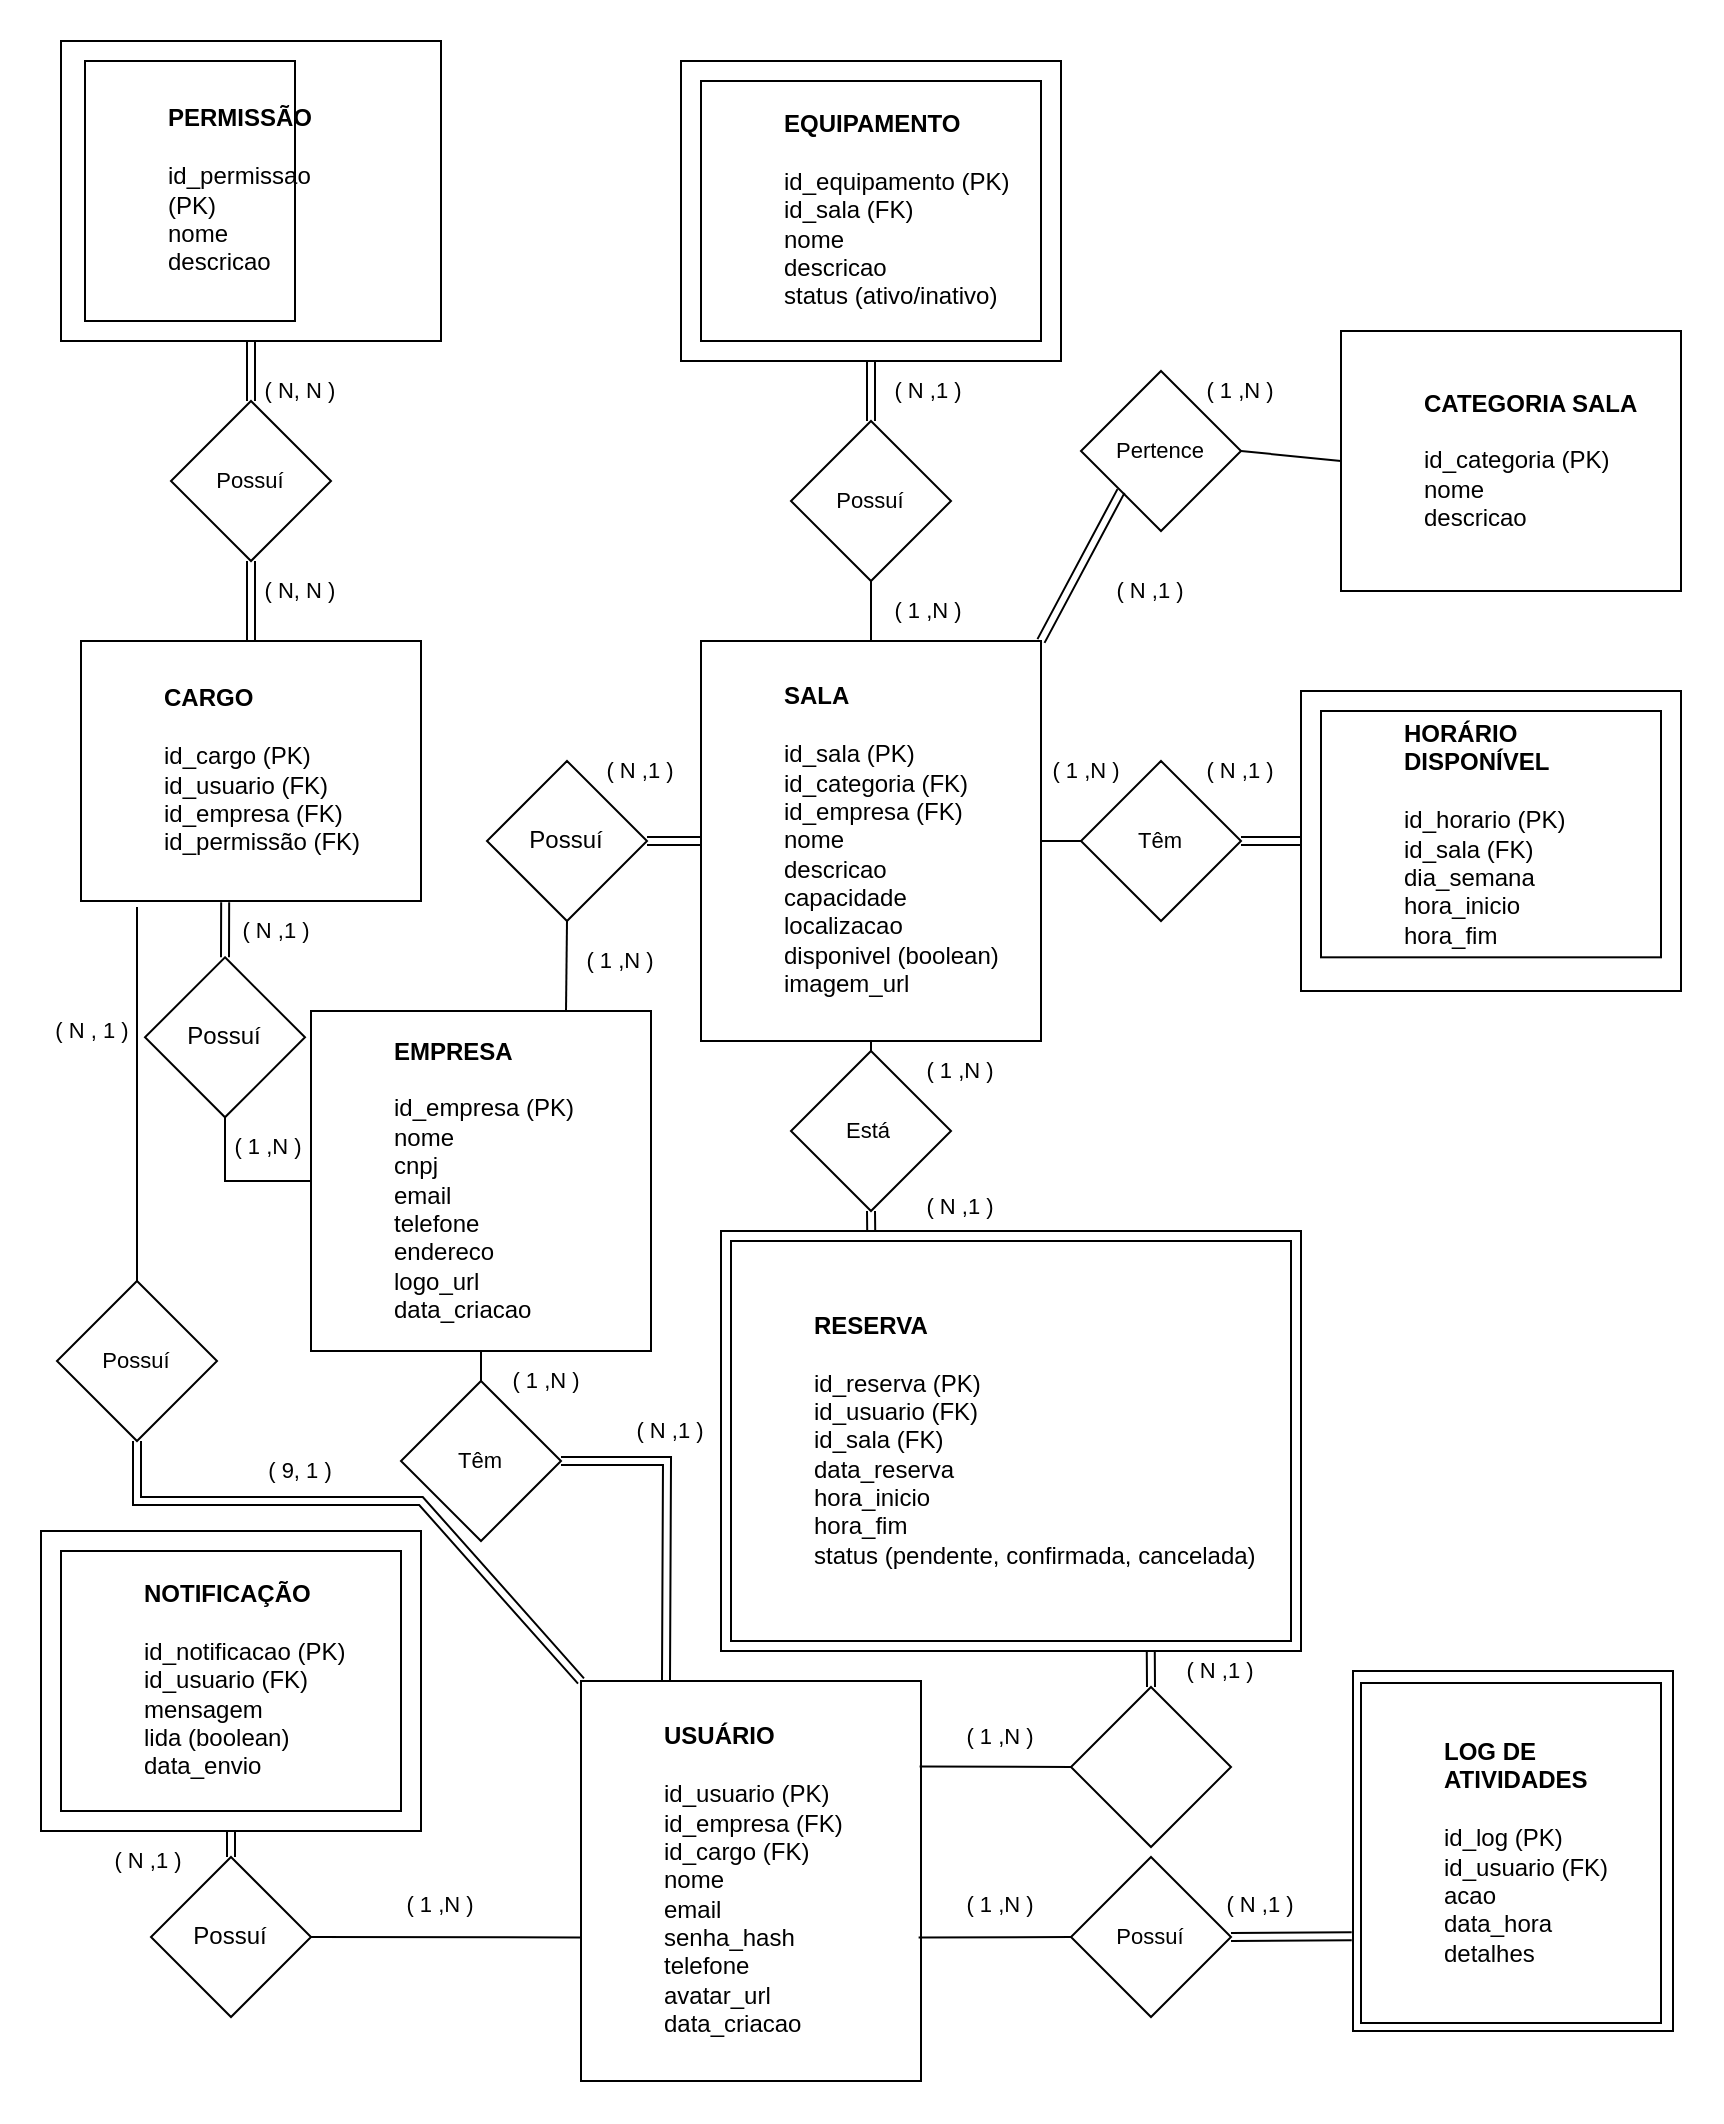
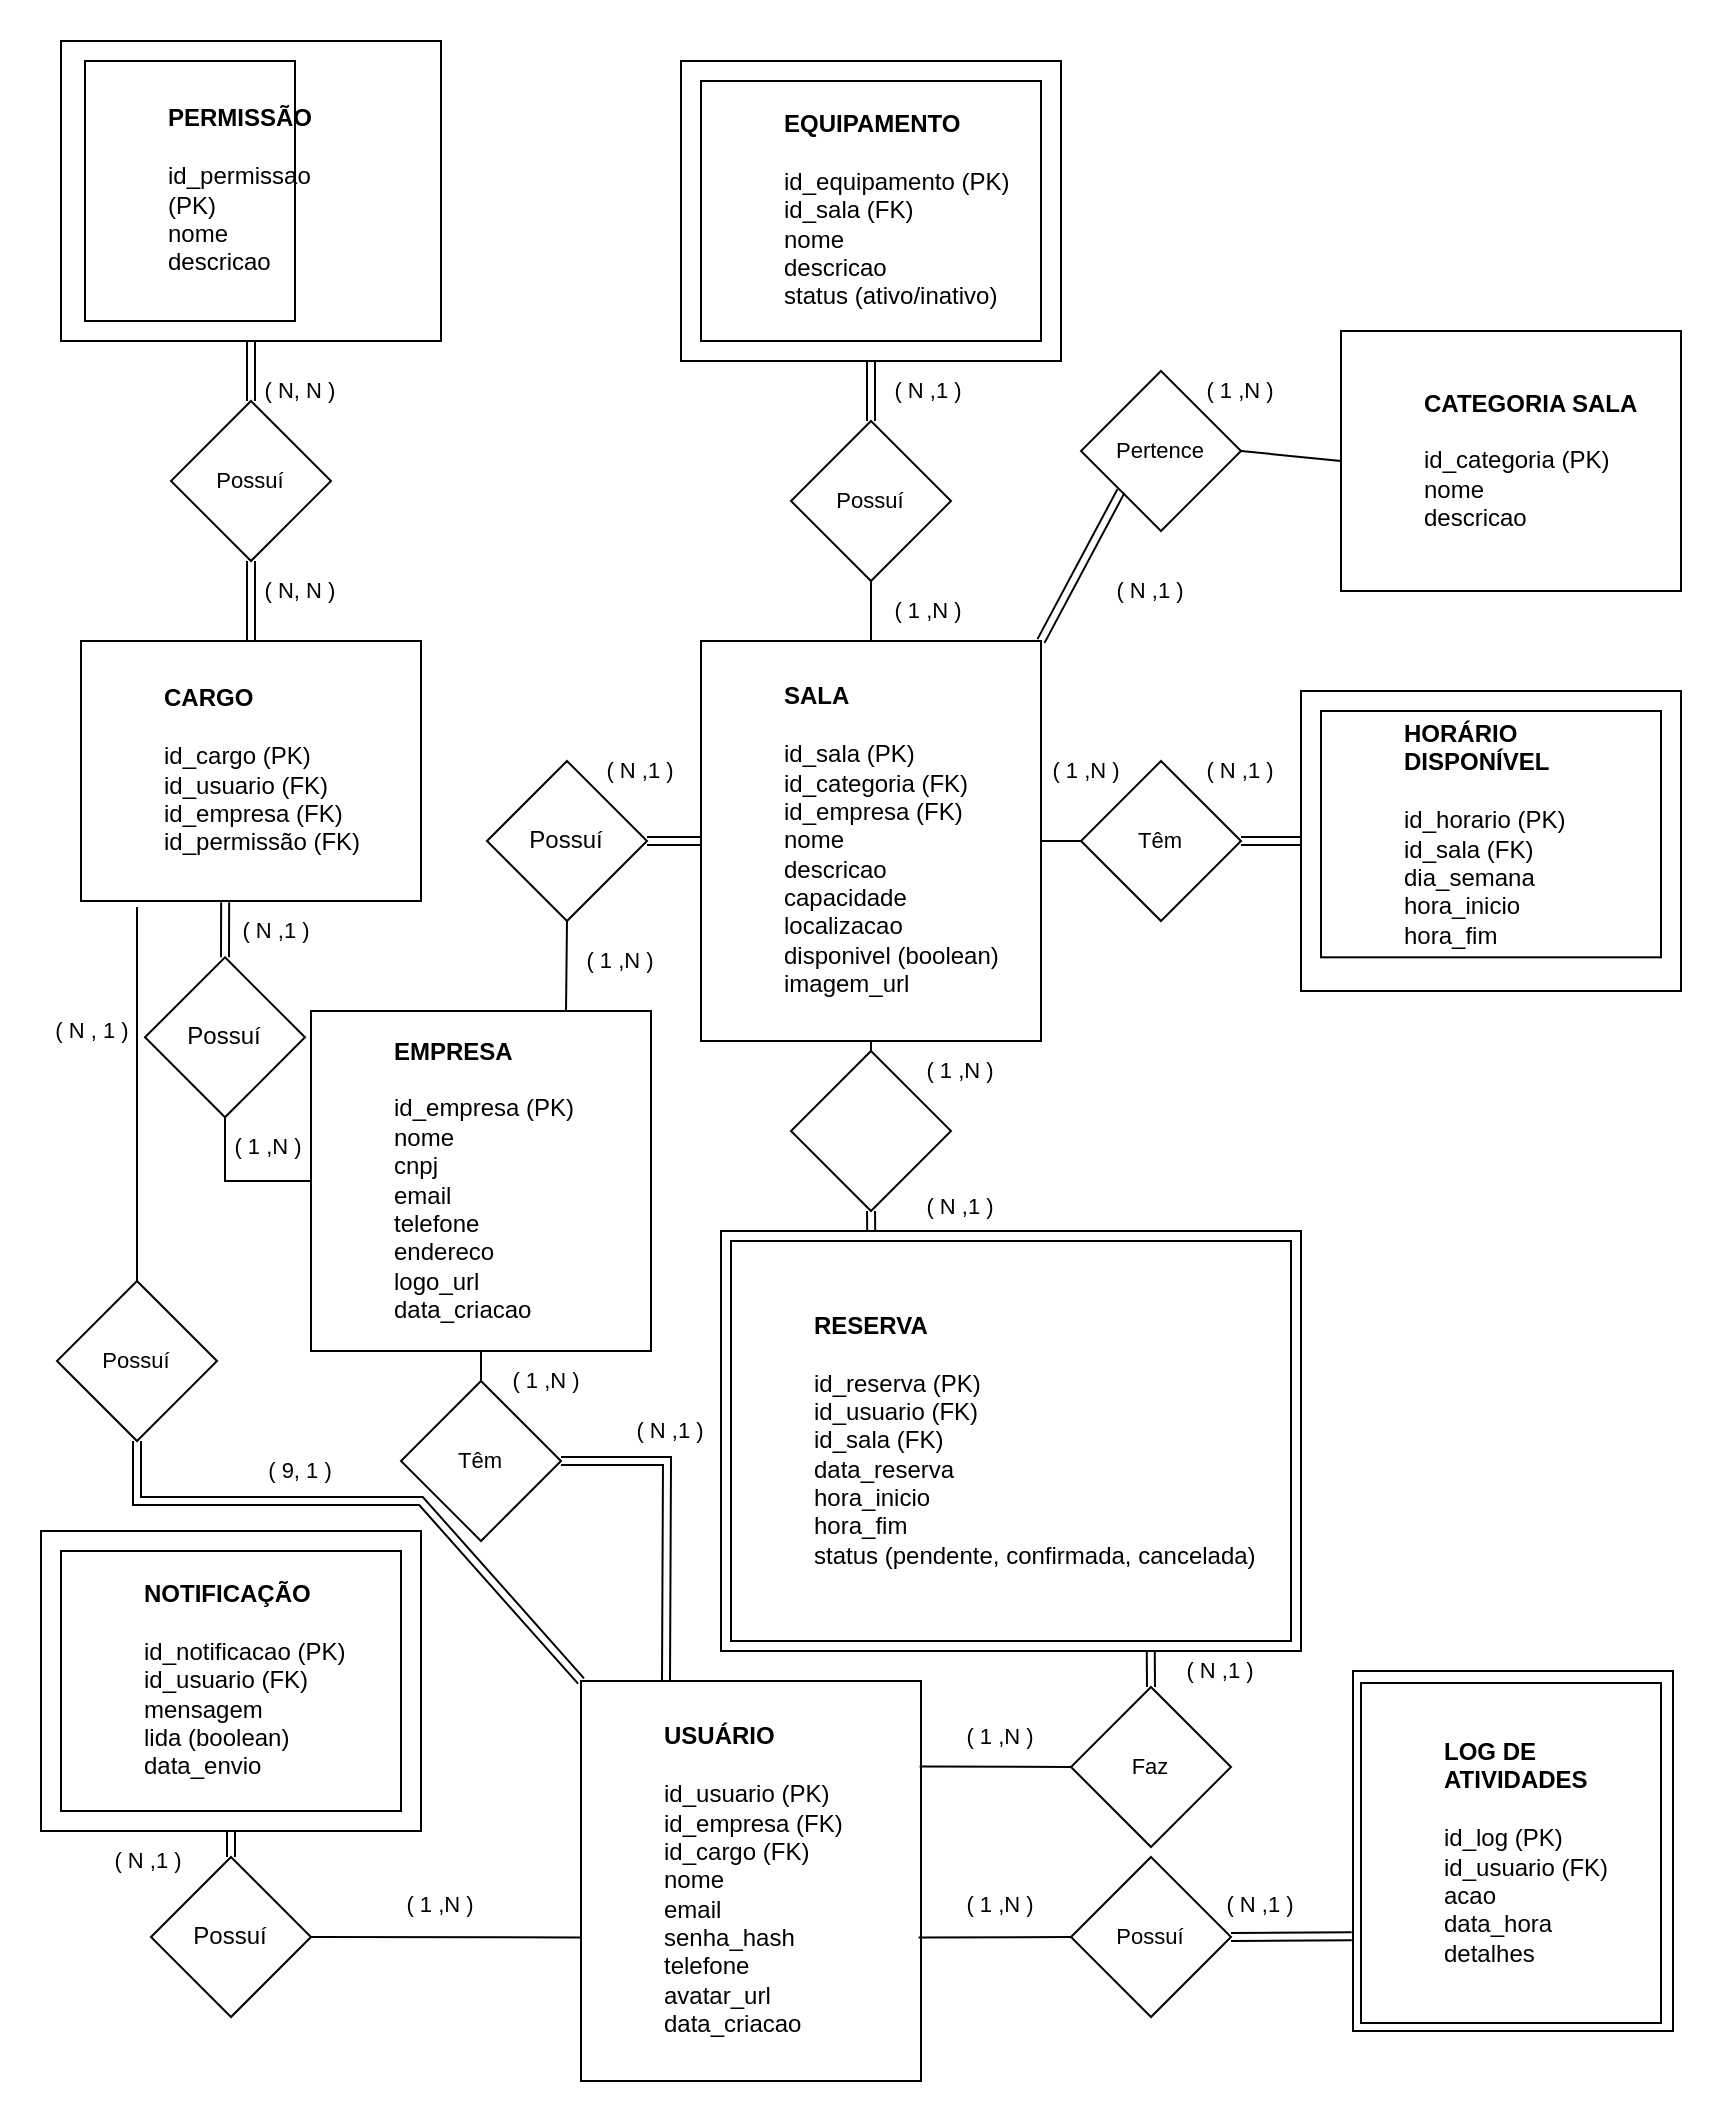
(869, 1131) -> none
none -> (1151, 1767)
